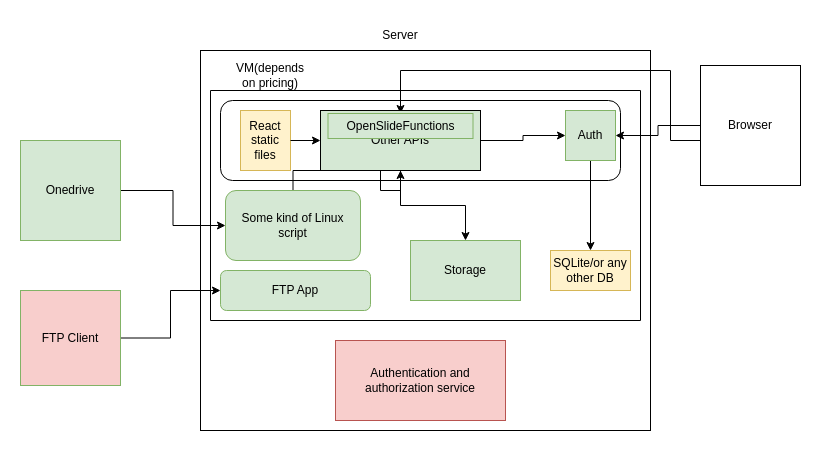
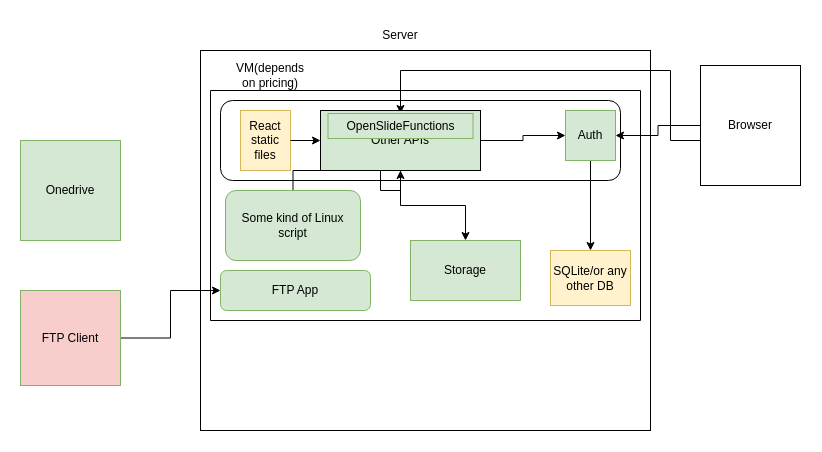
(173, 205) -> none
(591, 271) -> (591, 278)
(421, 381) -> none
